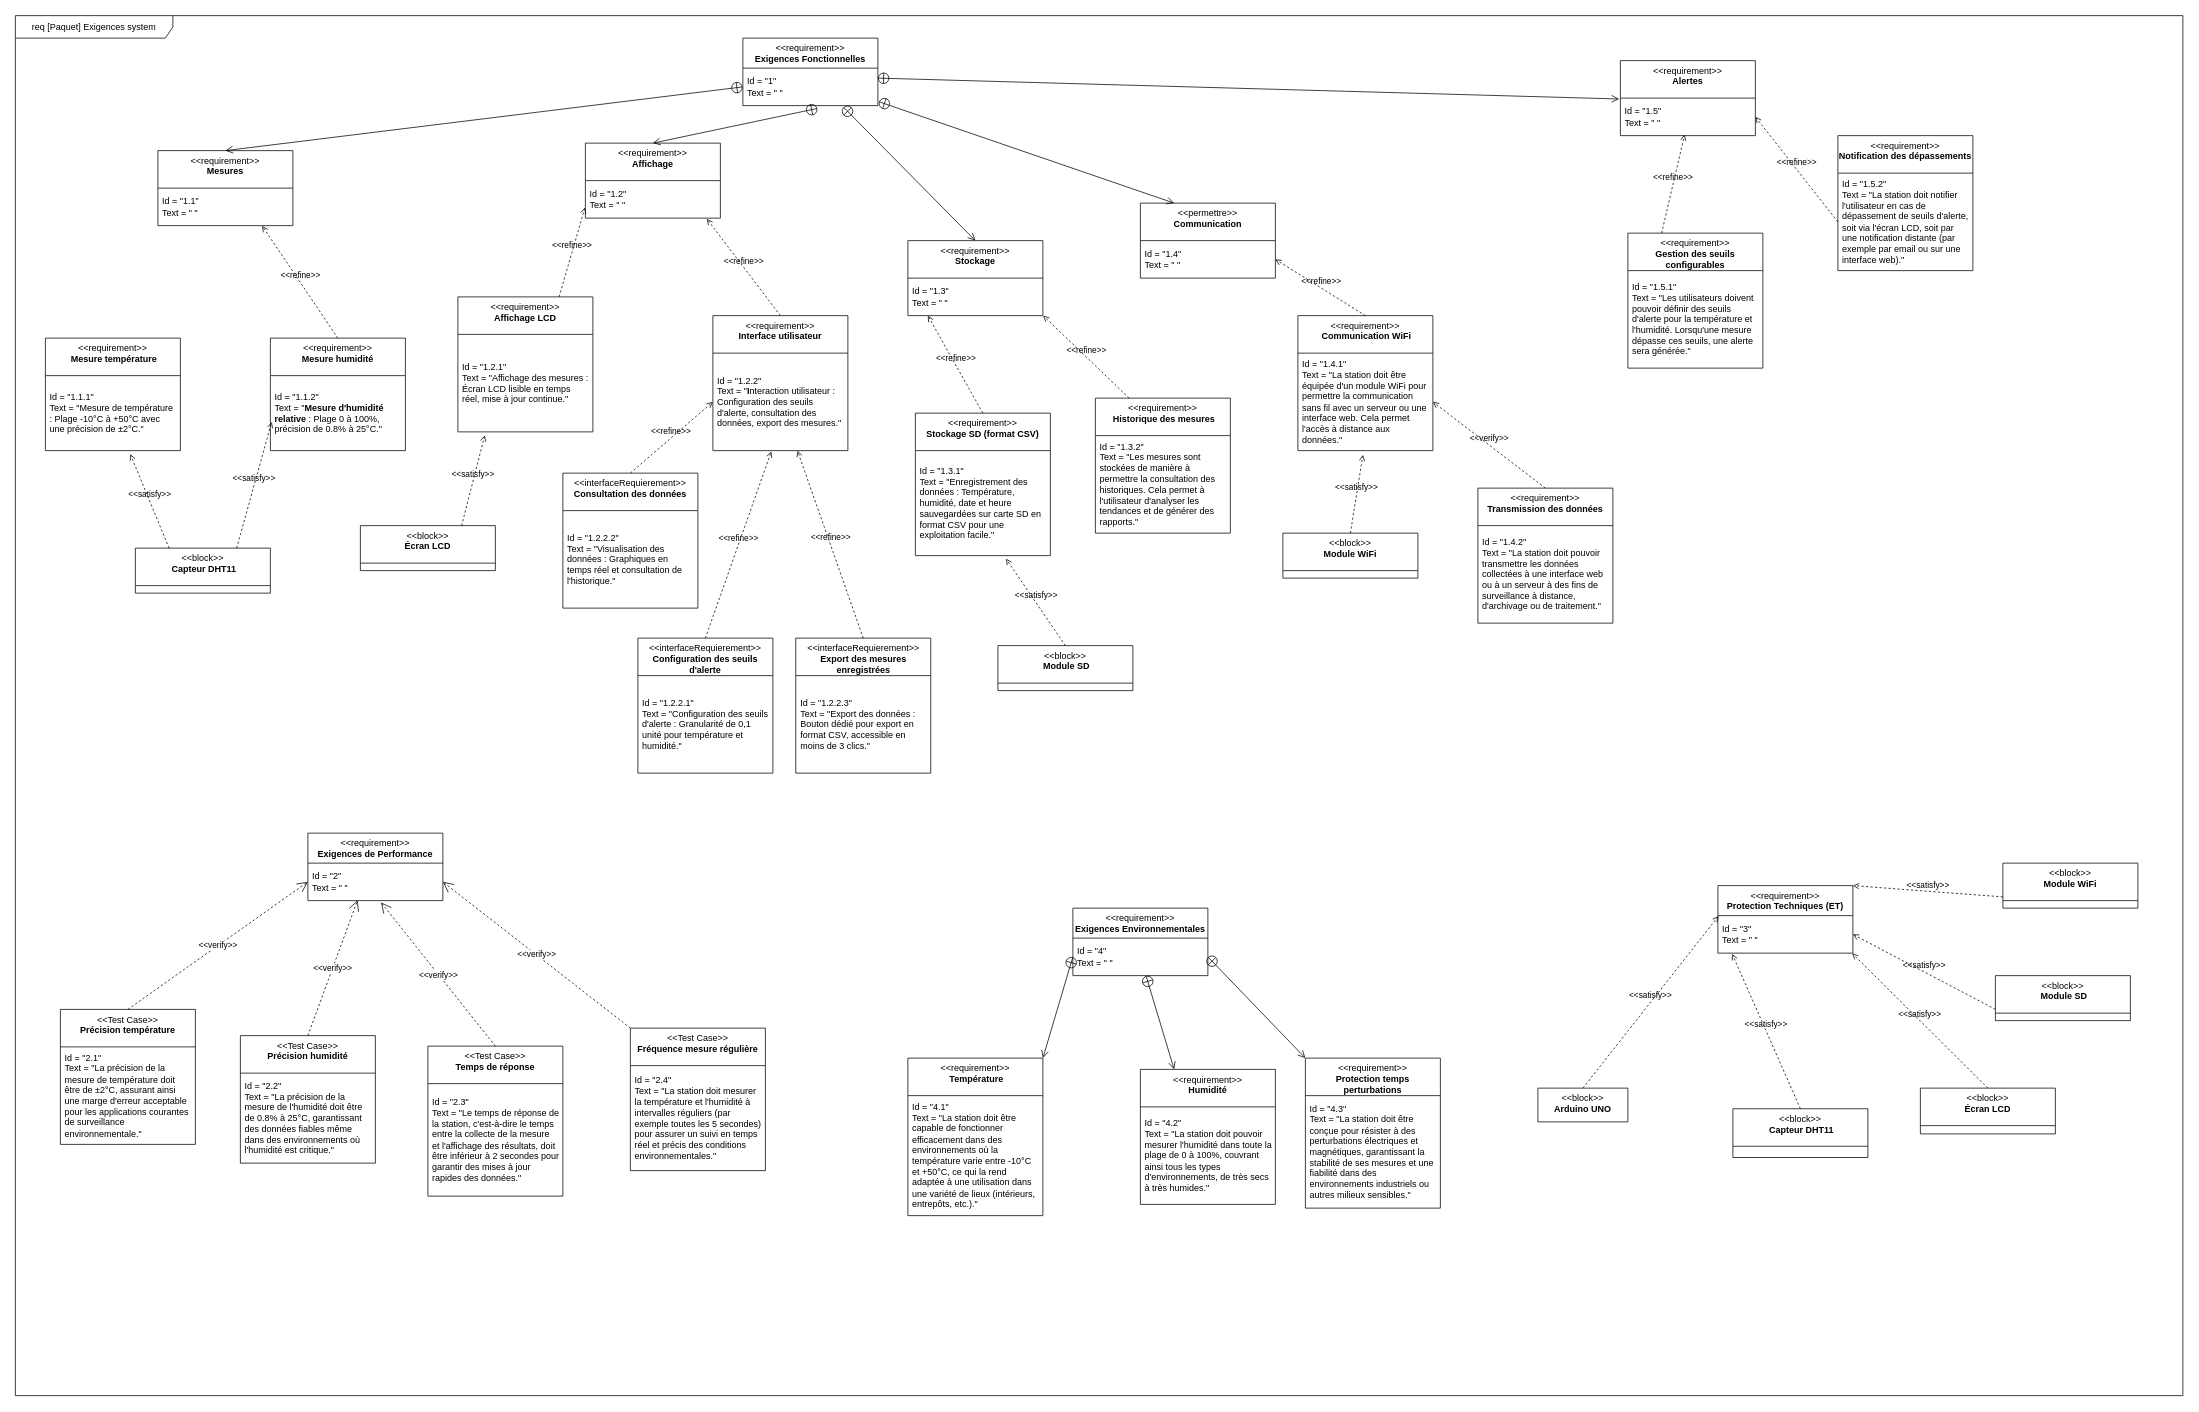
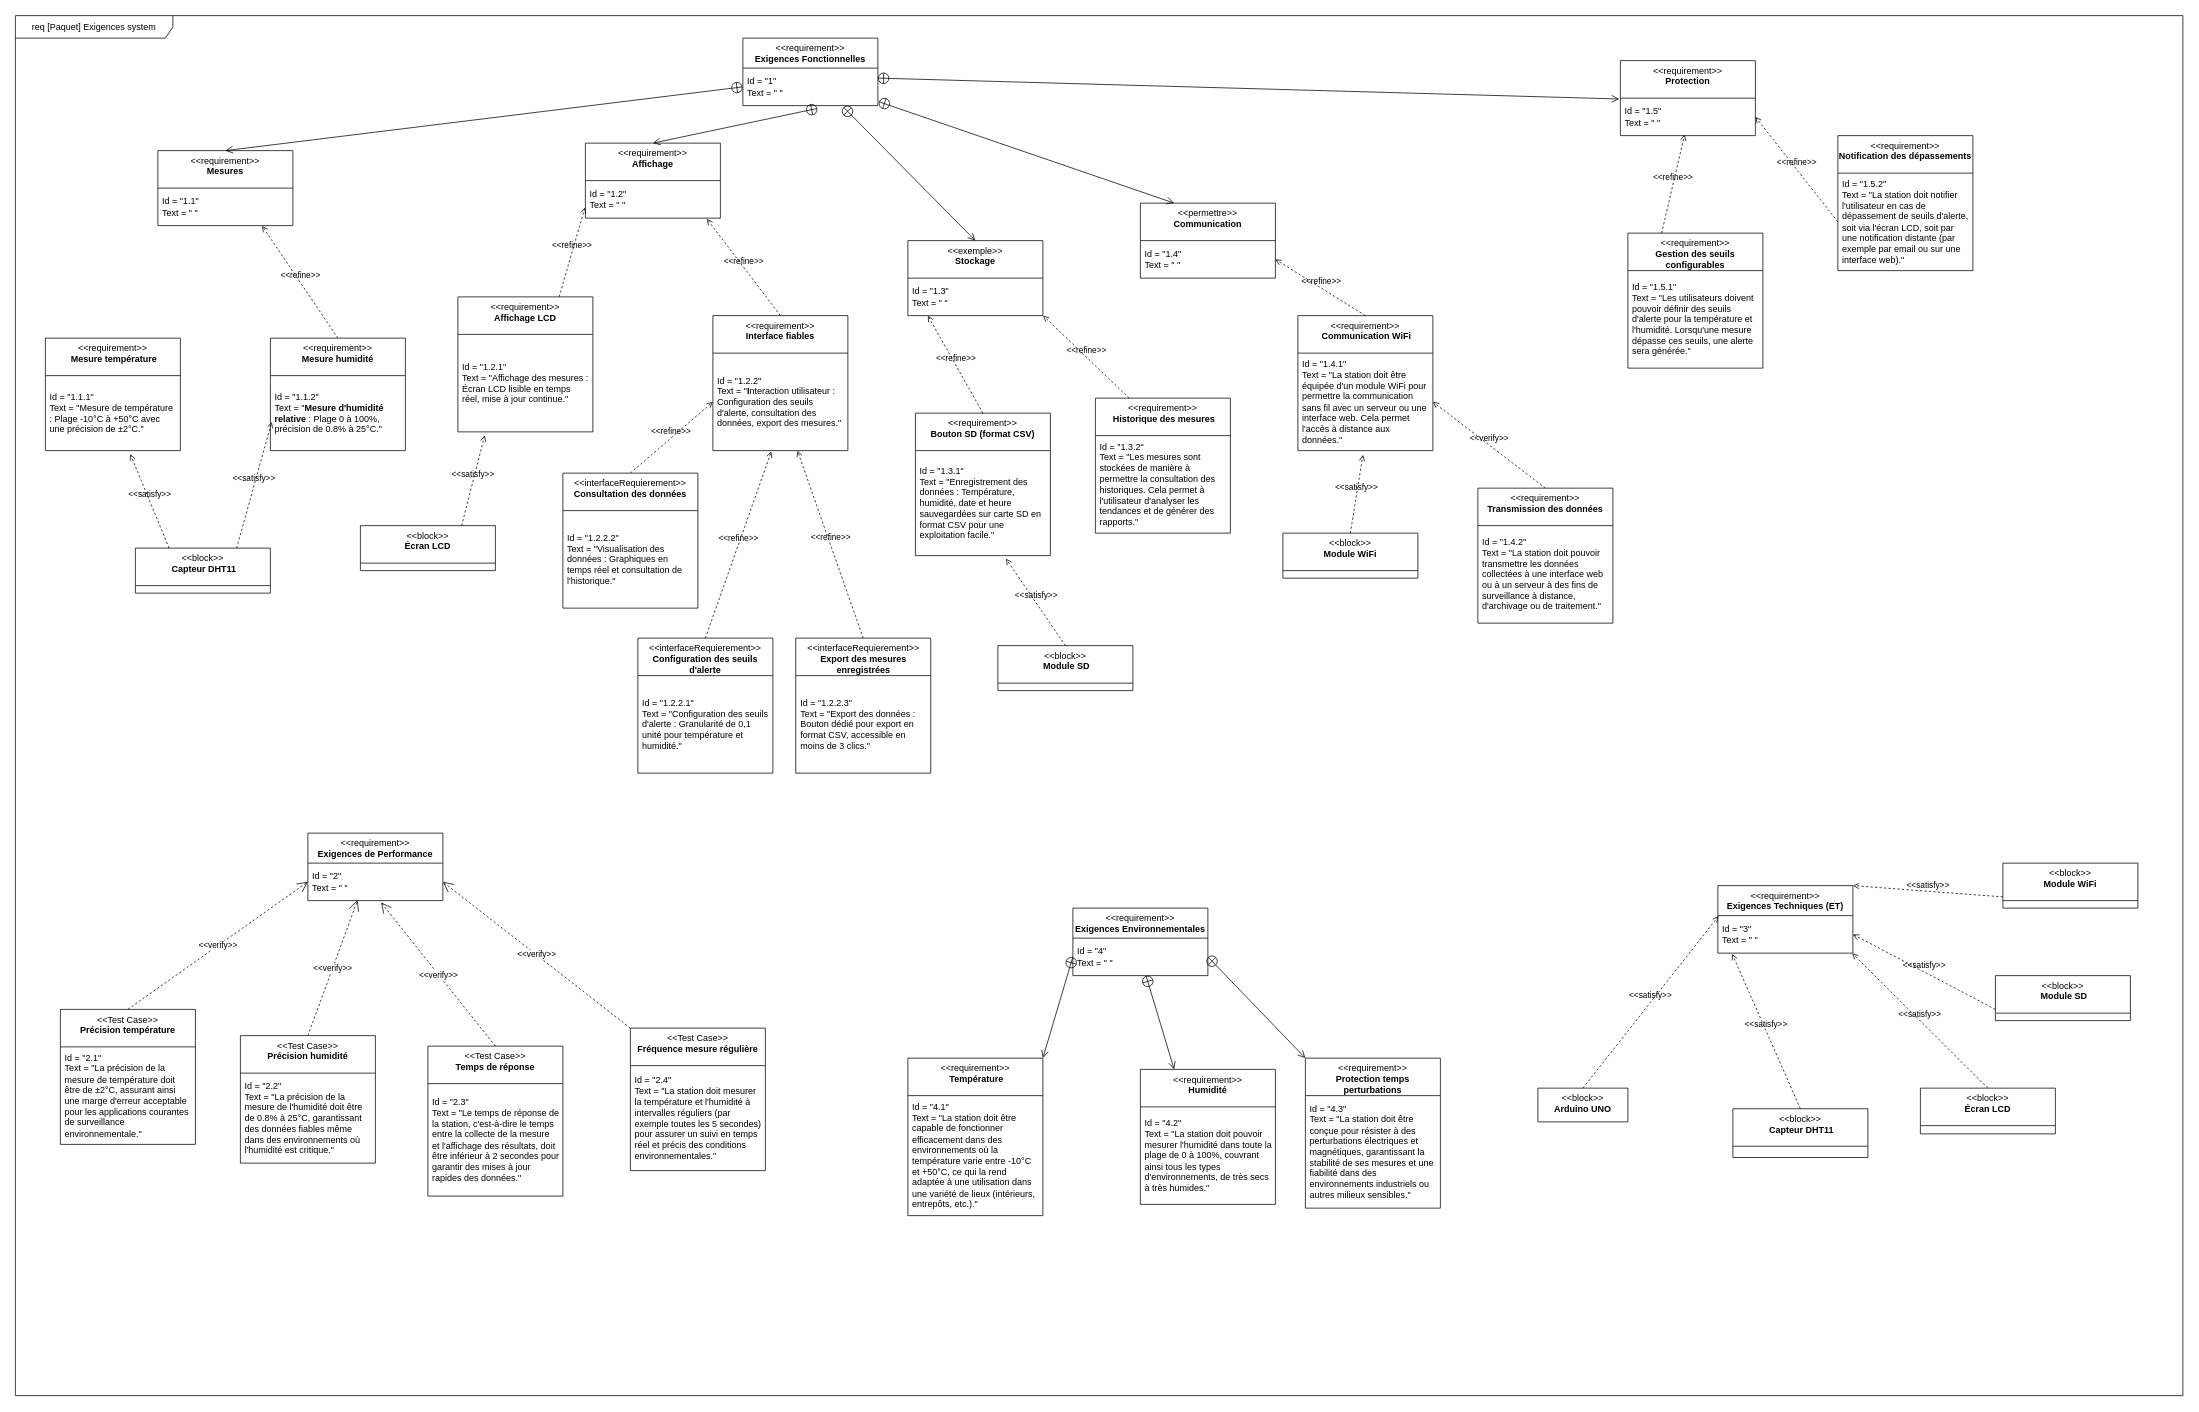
(1688, 76) -> (1688, 76)
(975, 256) -> (975, 256)
(780, 331) -> (780, 331)
(983, 429) -> (983, 429)
(1785, 901) -> (1785, 901)
